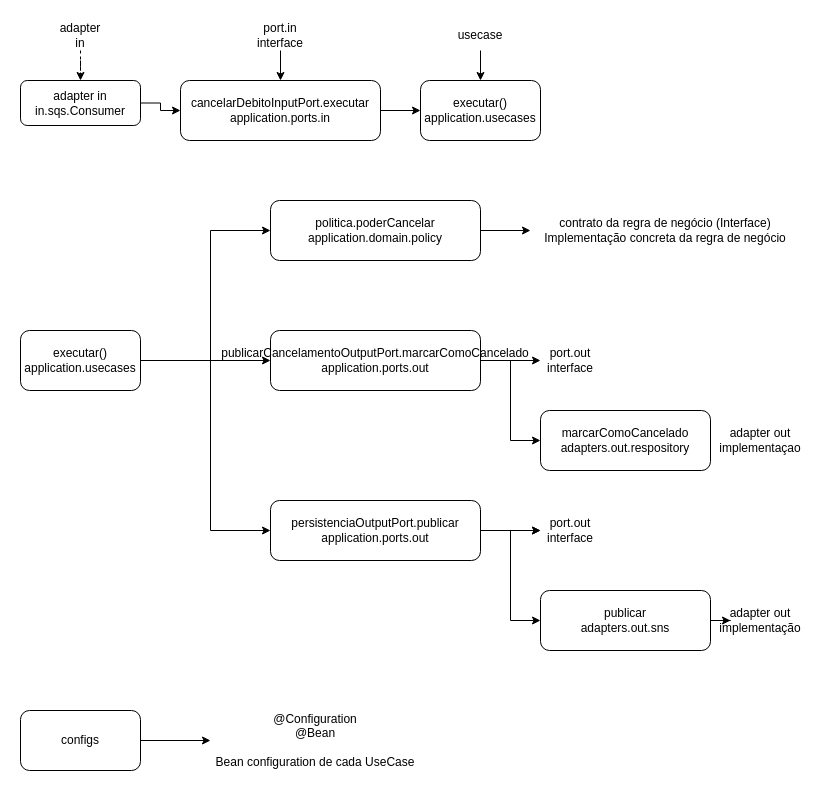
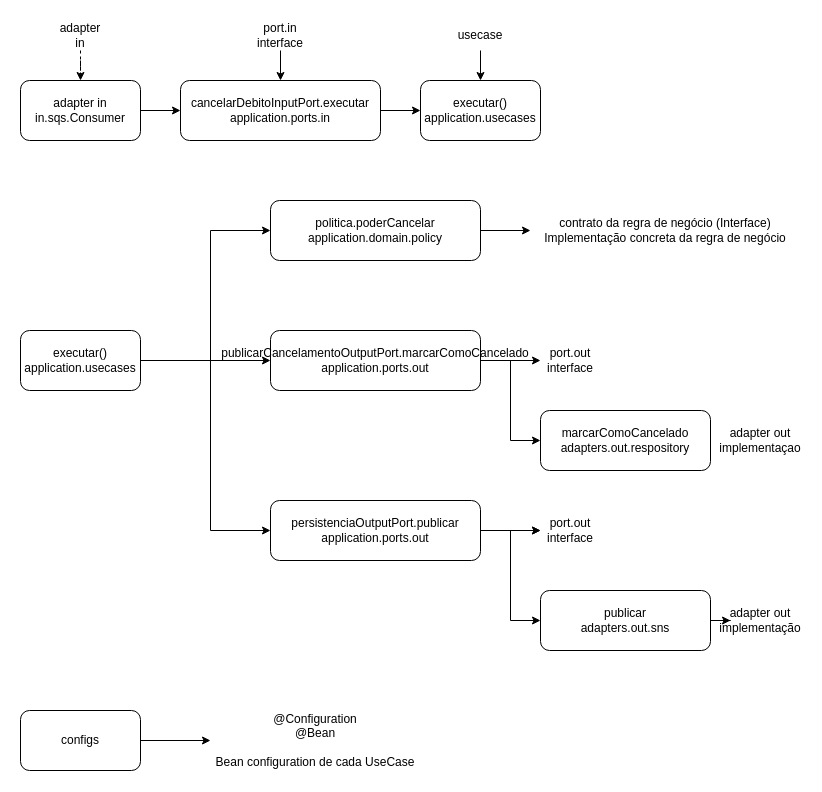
(81, 103) -> (81, 111)
